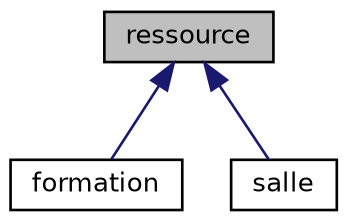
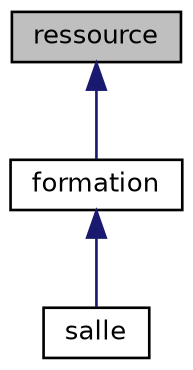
(244, 122) -> (96, 273)
